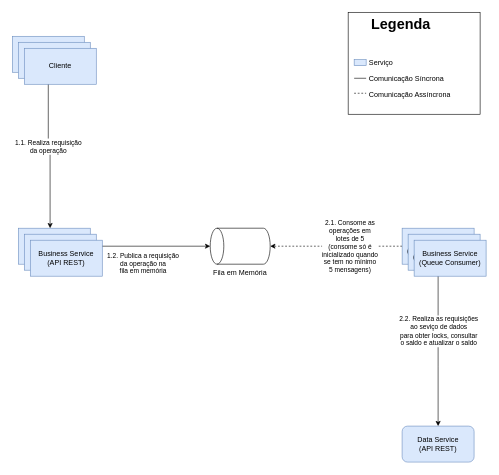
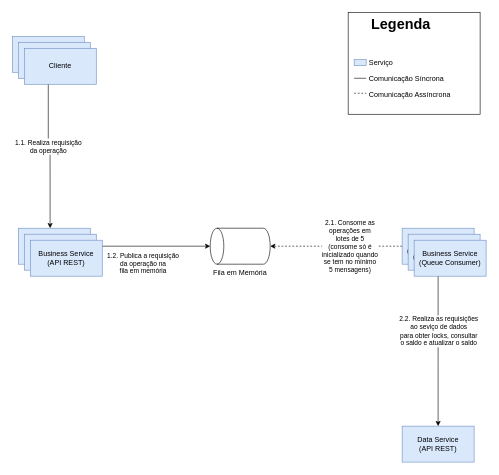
(438, 444) -> (438, 444)
